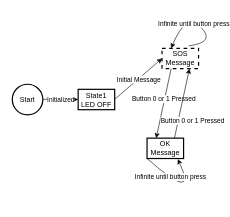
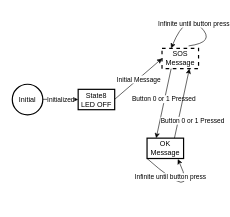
(28, 100) -> (28, 100)
(97, 100) -> (97, 100)
